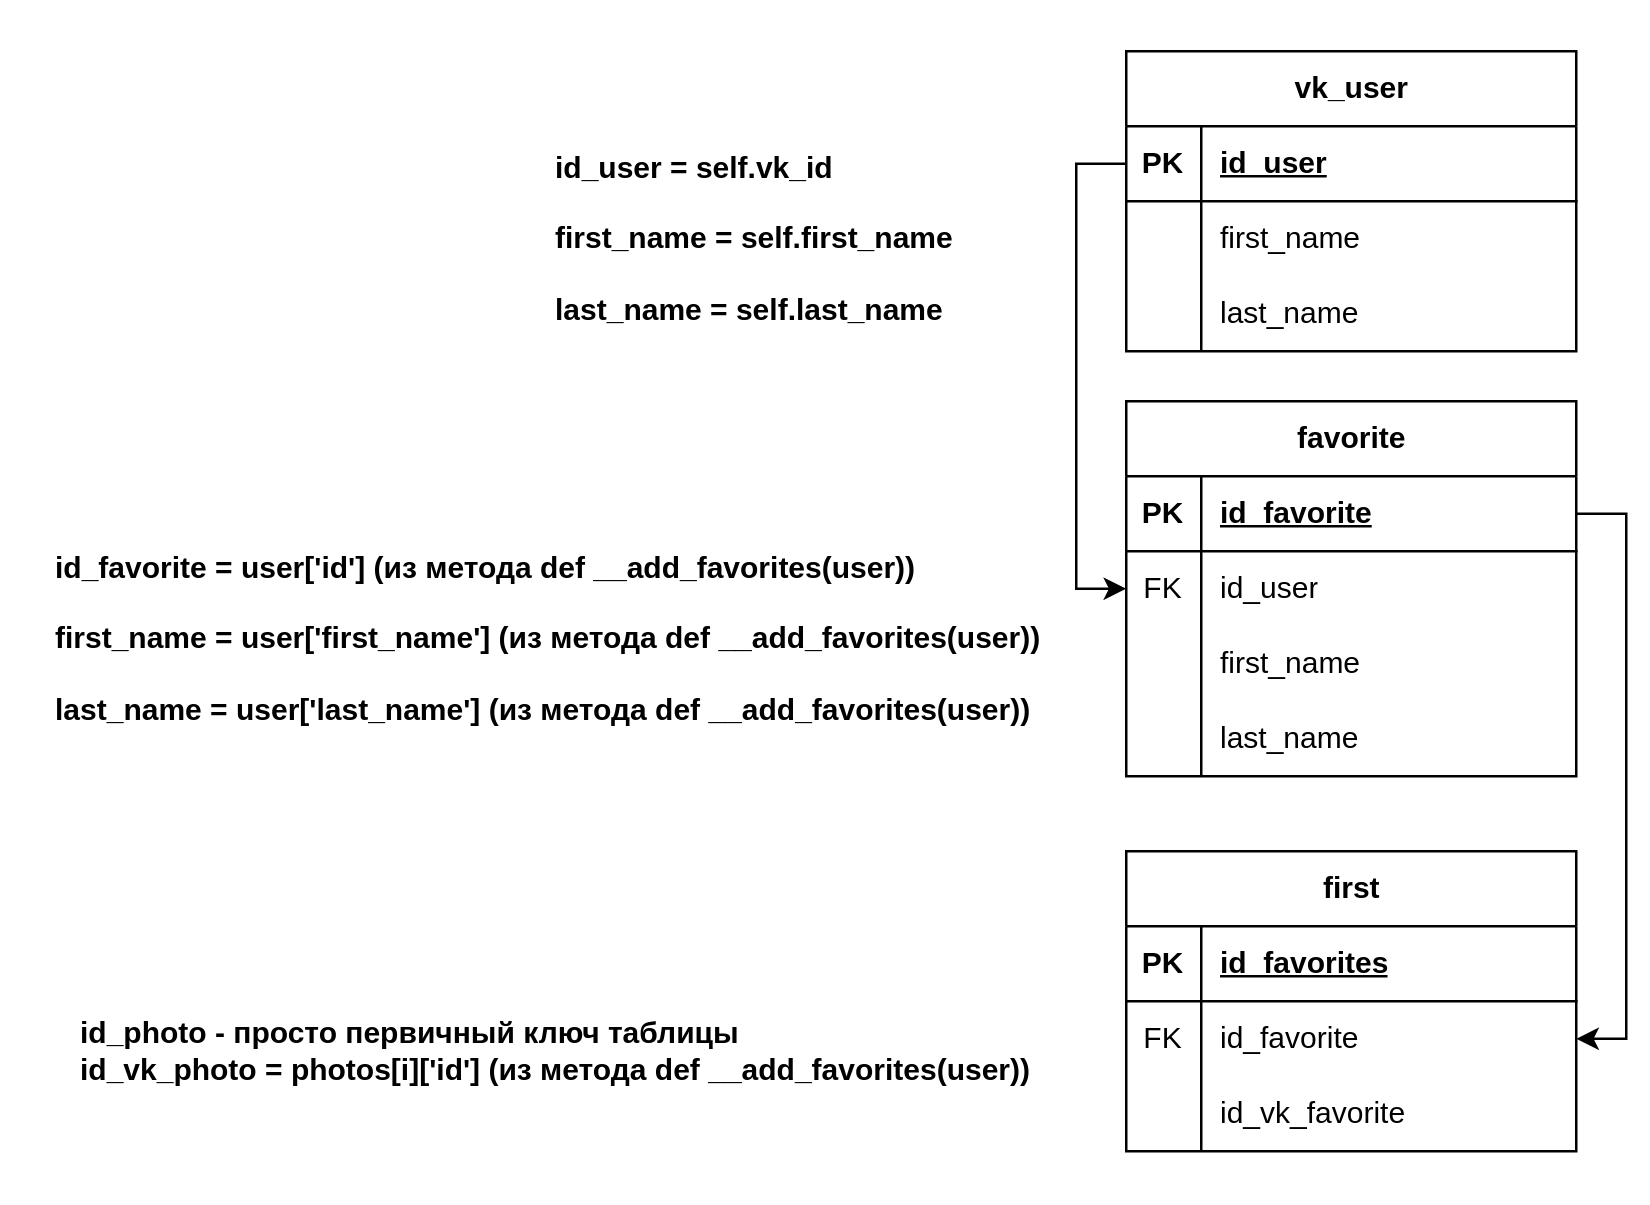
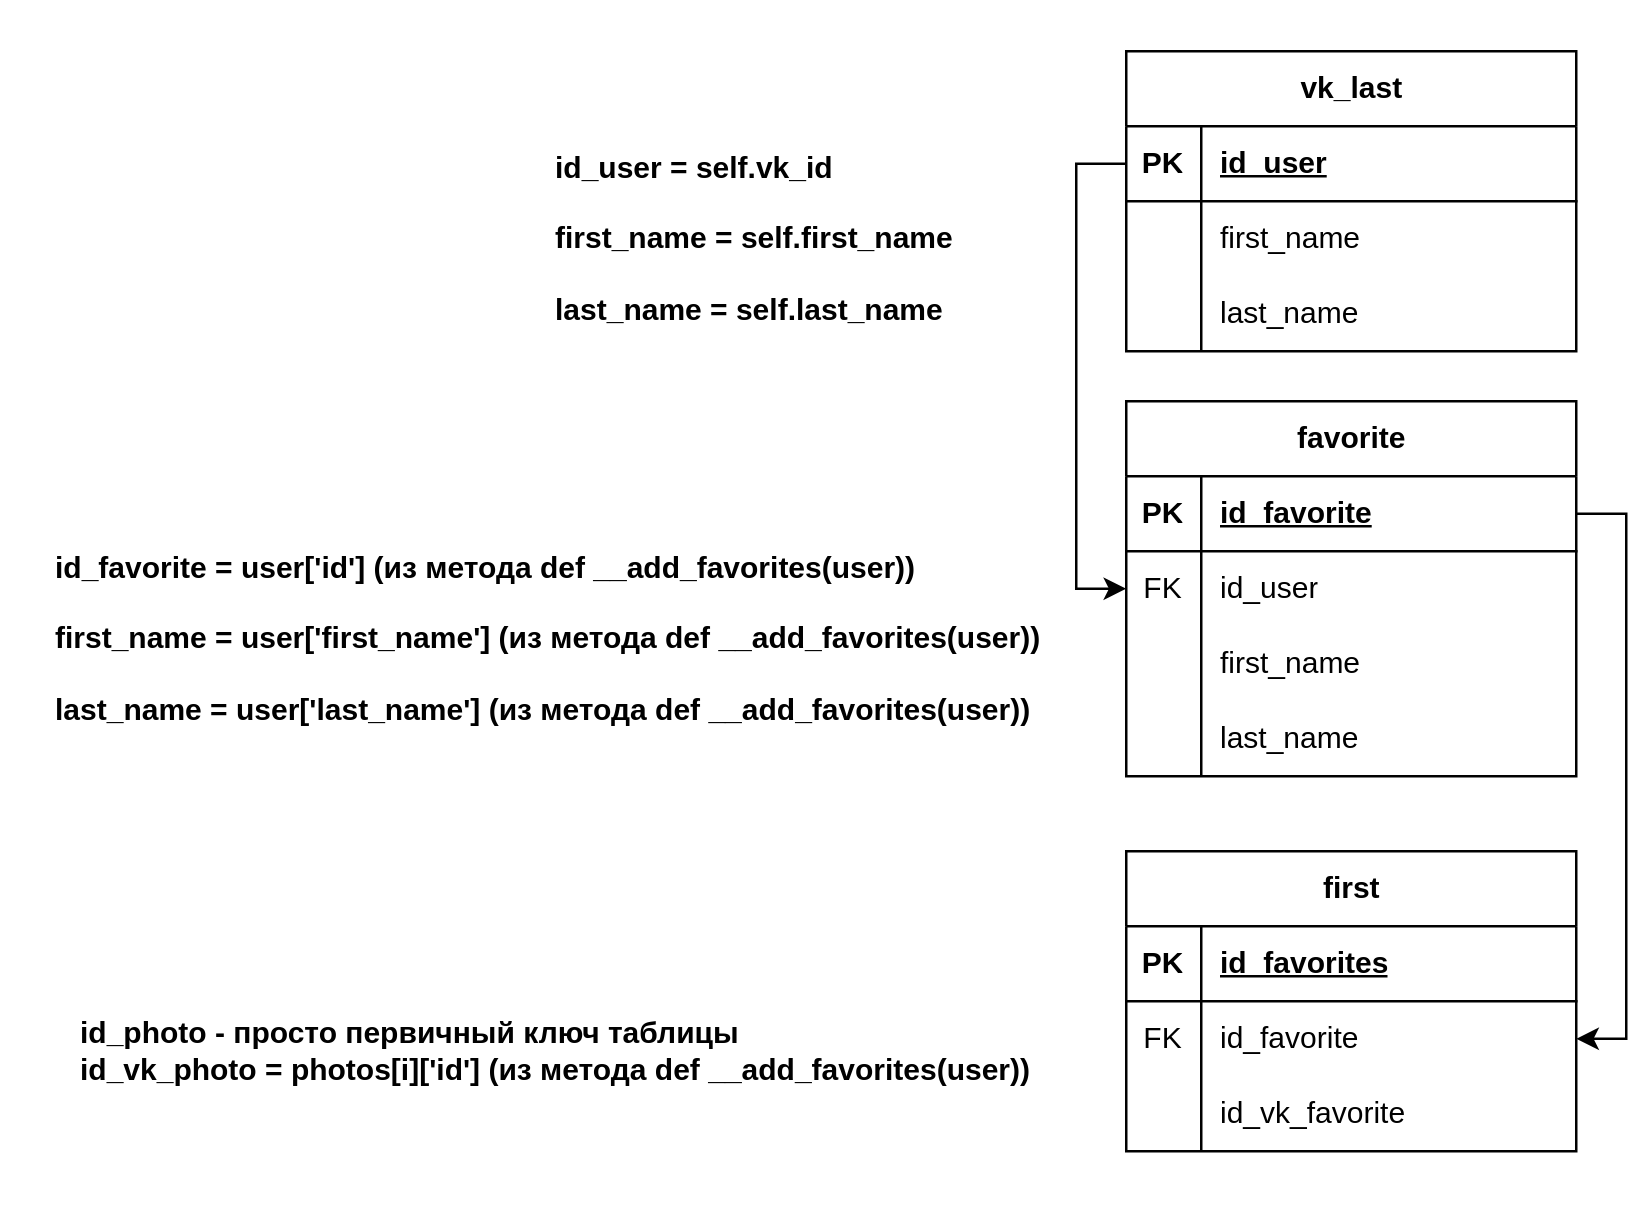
(1353, 89) -> (1353, 89)
